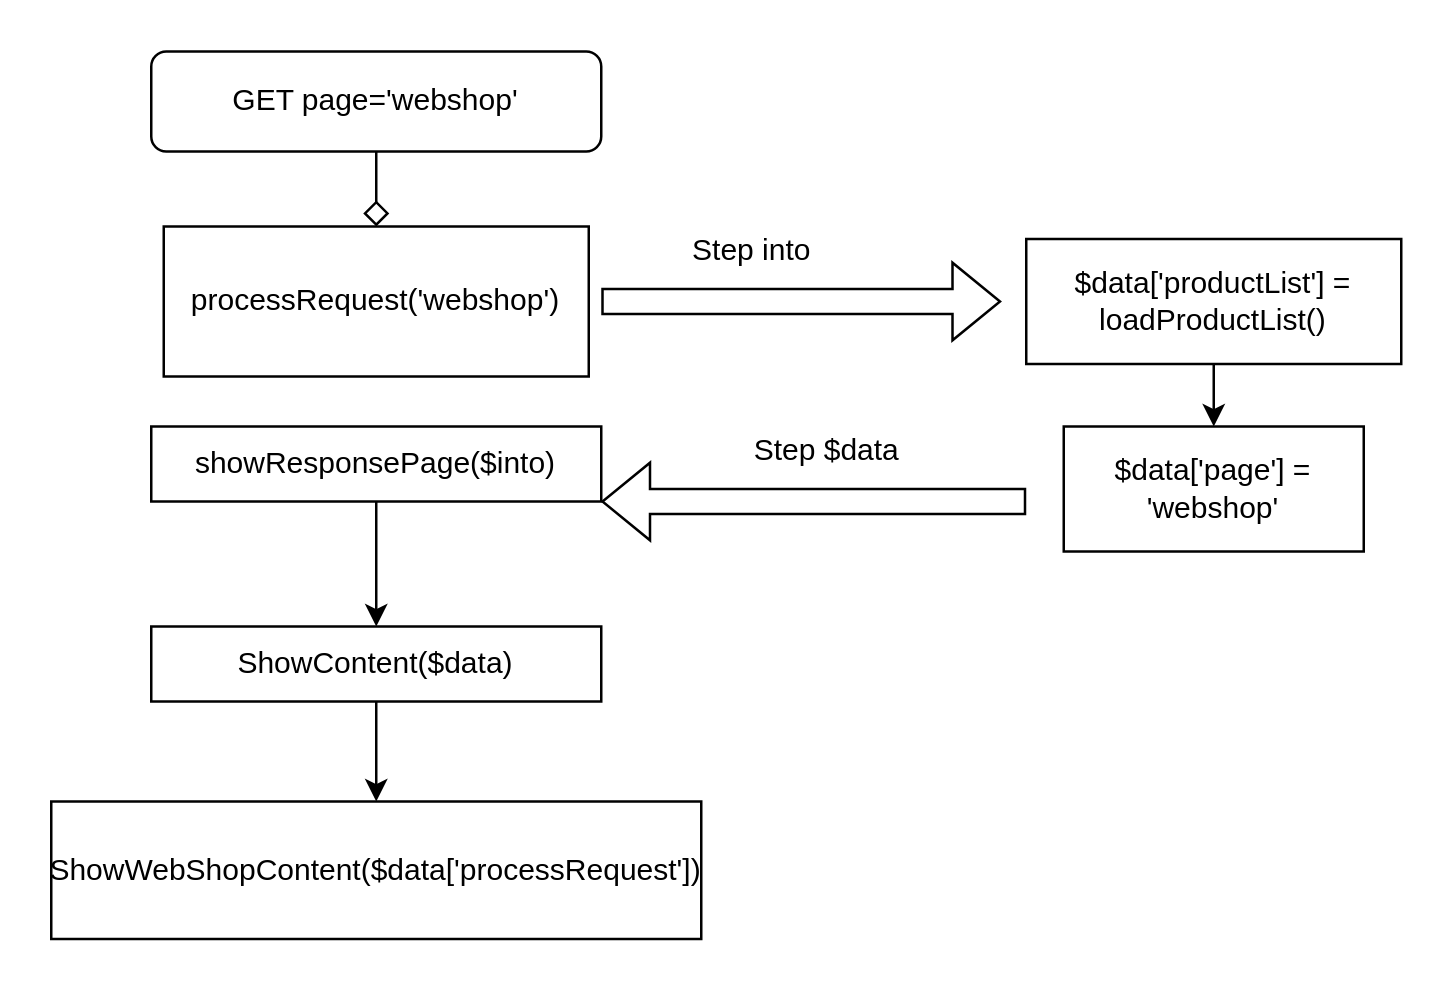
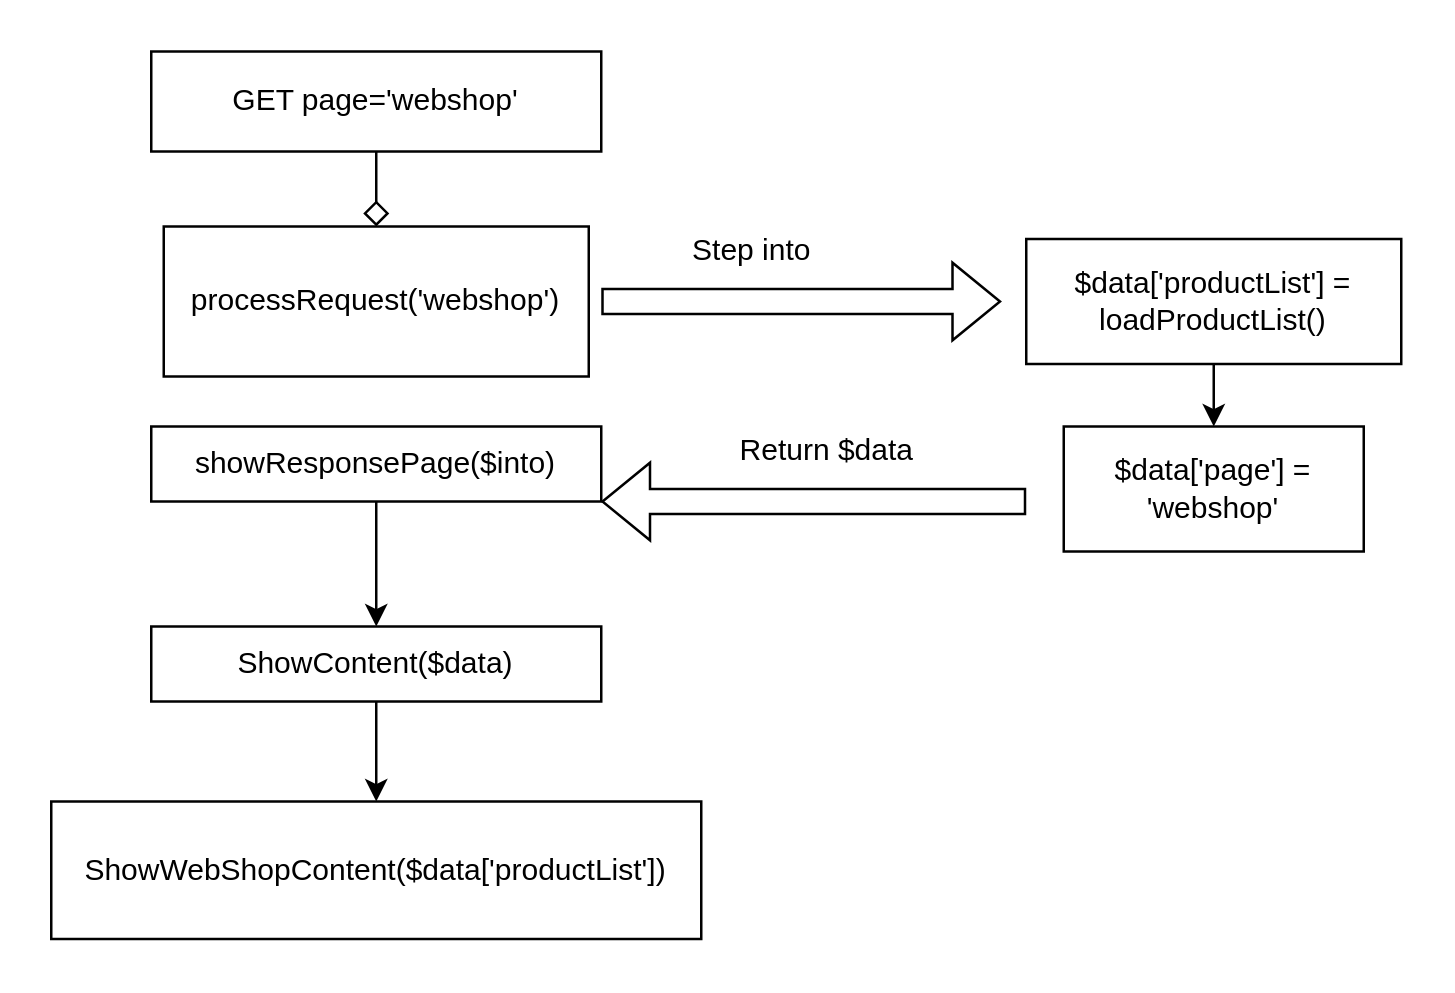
(376, 101) -> (376, 101)
(828, 451) -> (828, 451)
(376, 871) -> (376, 871)
